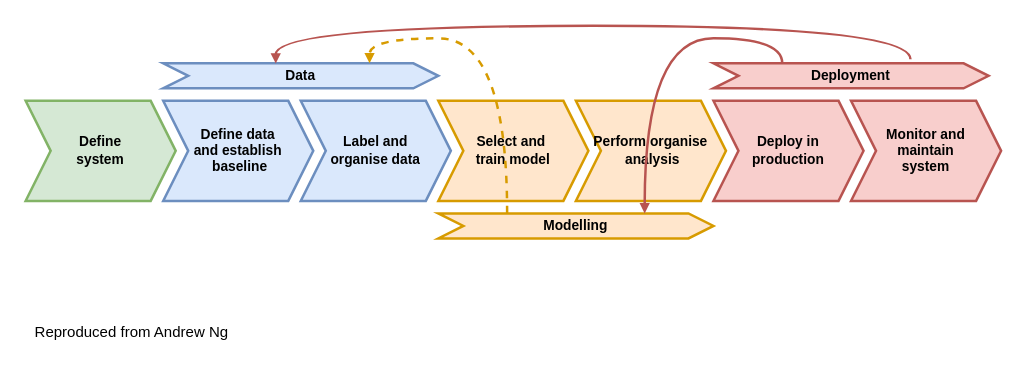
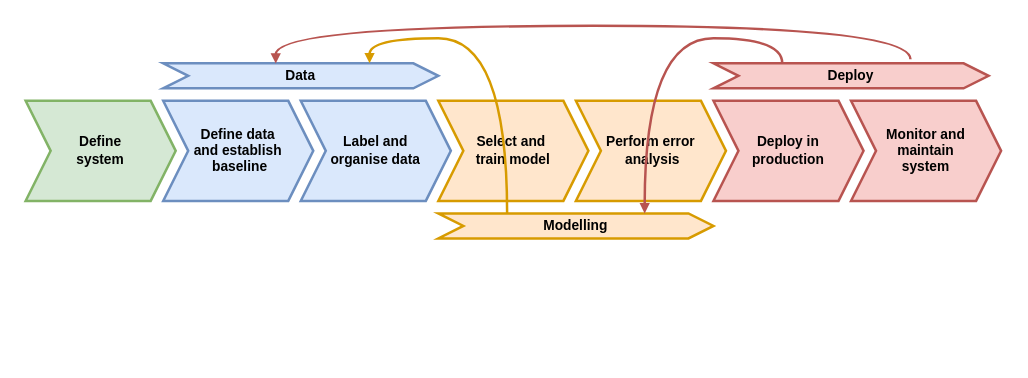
(486, 74) -> (486, 74)
(851, 76) -> (851, 76)
(651, 151) -> (651, 151)
(132, 332) -> none
